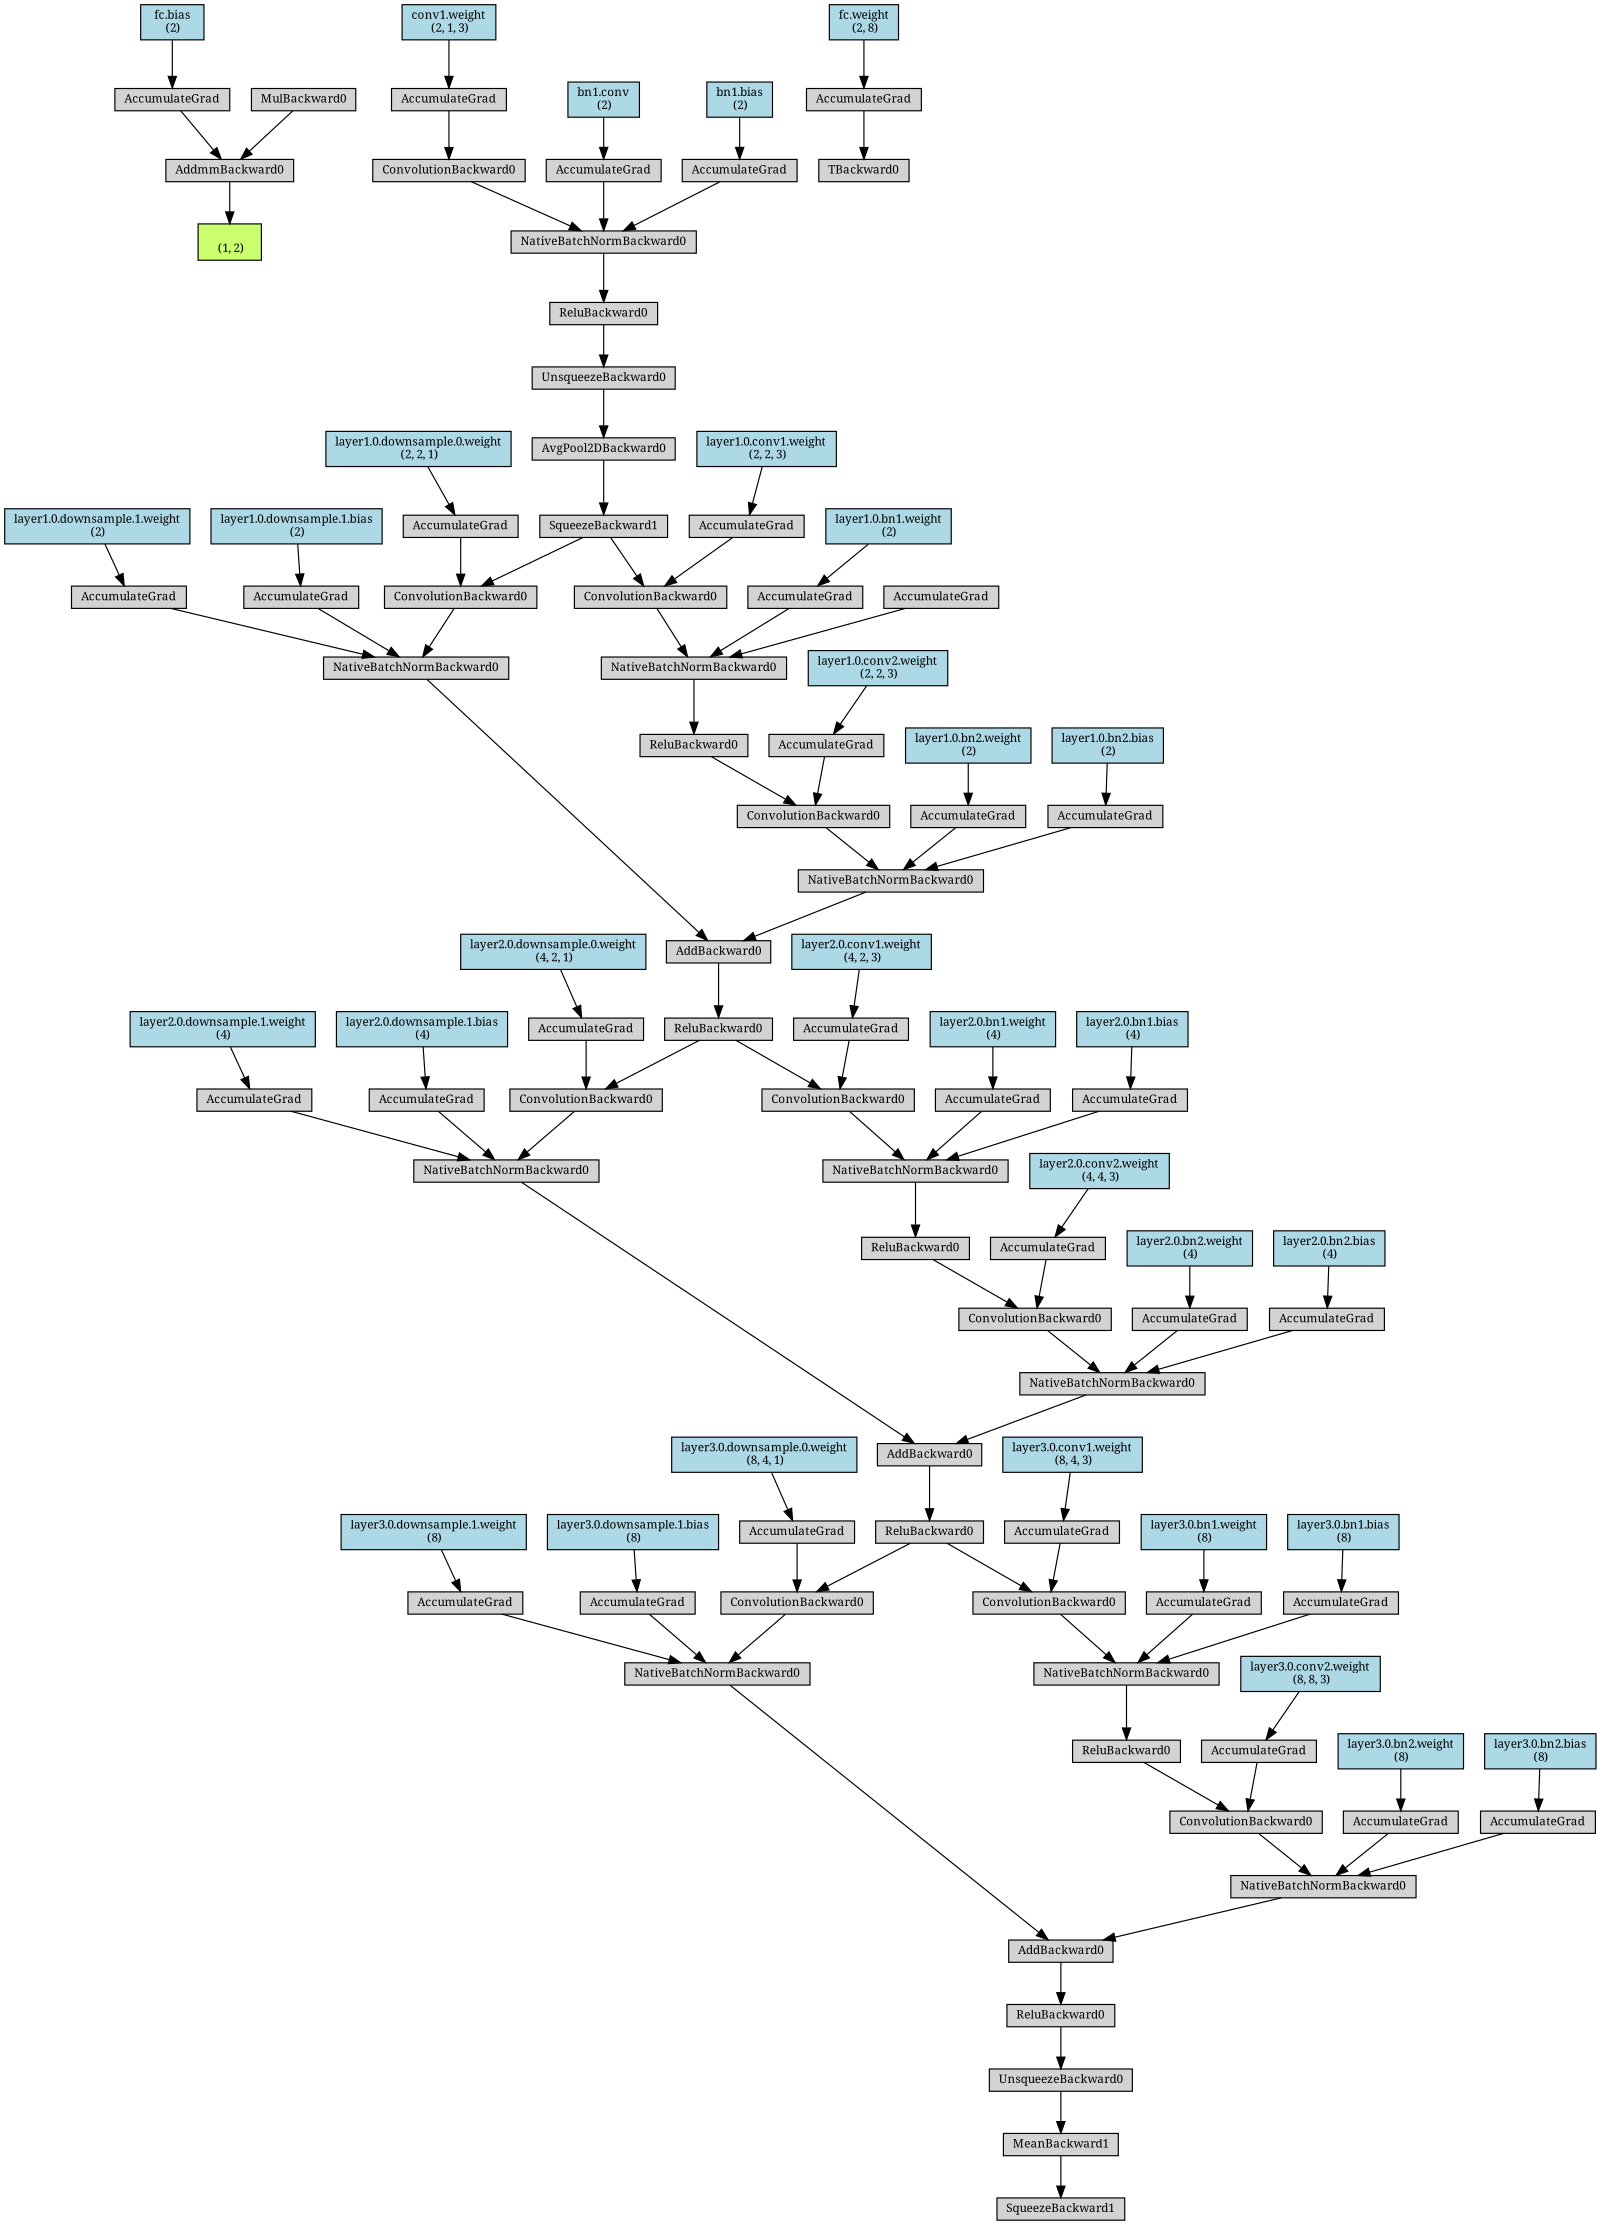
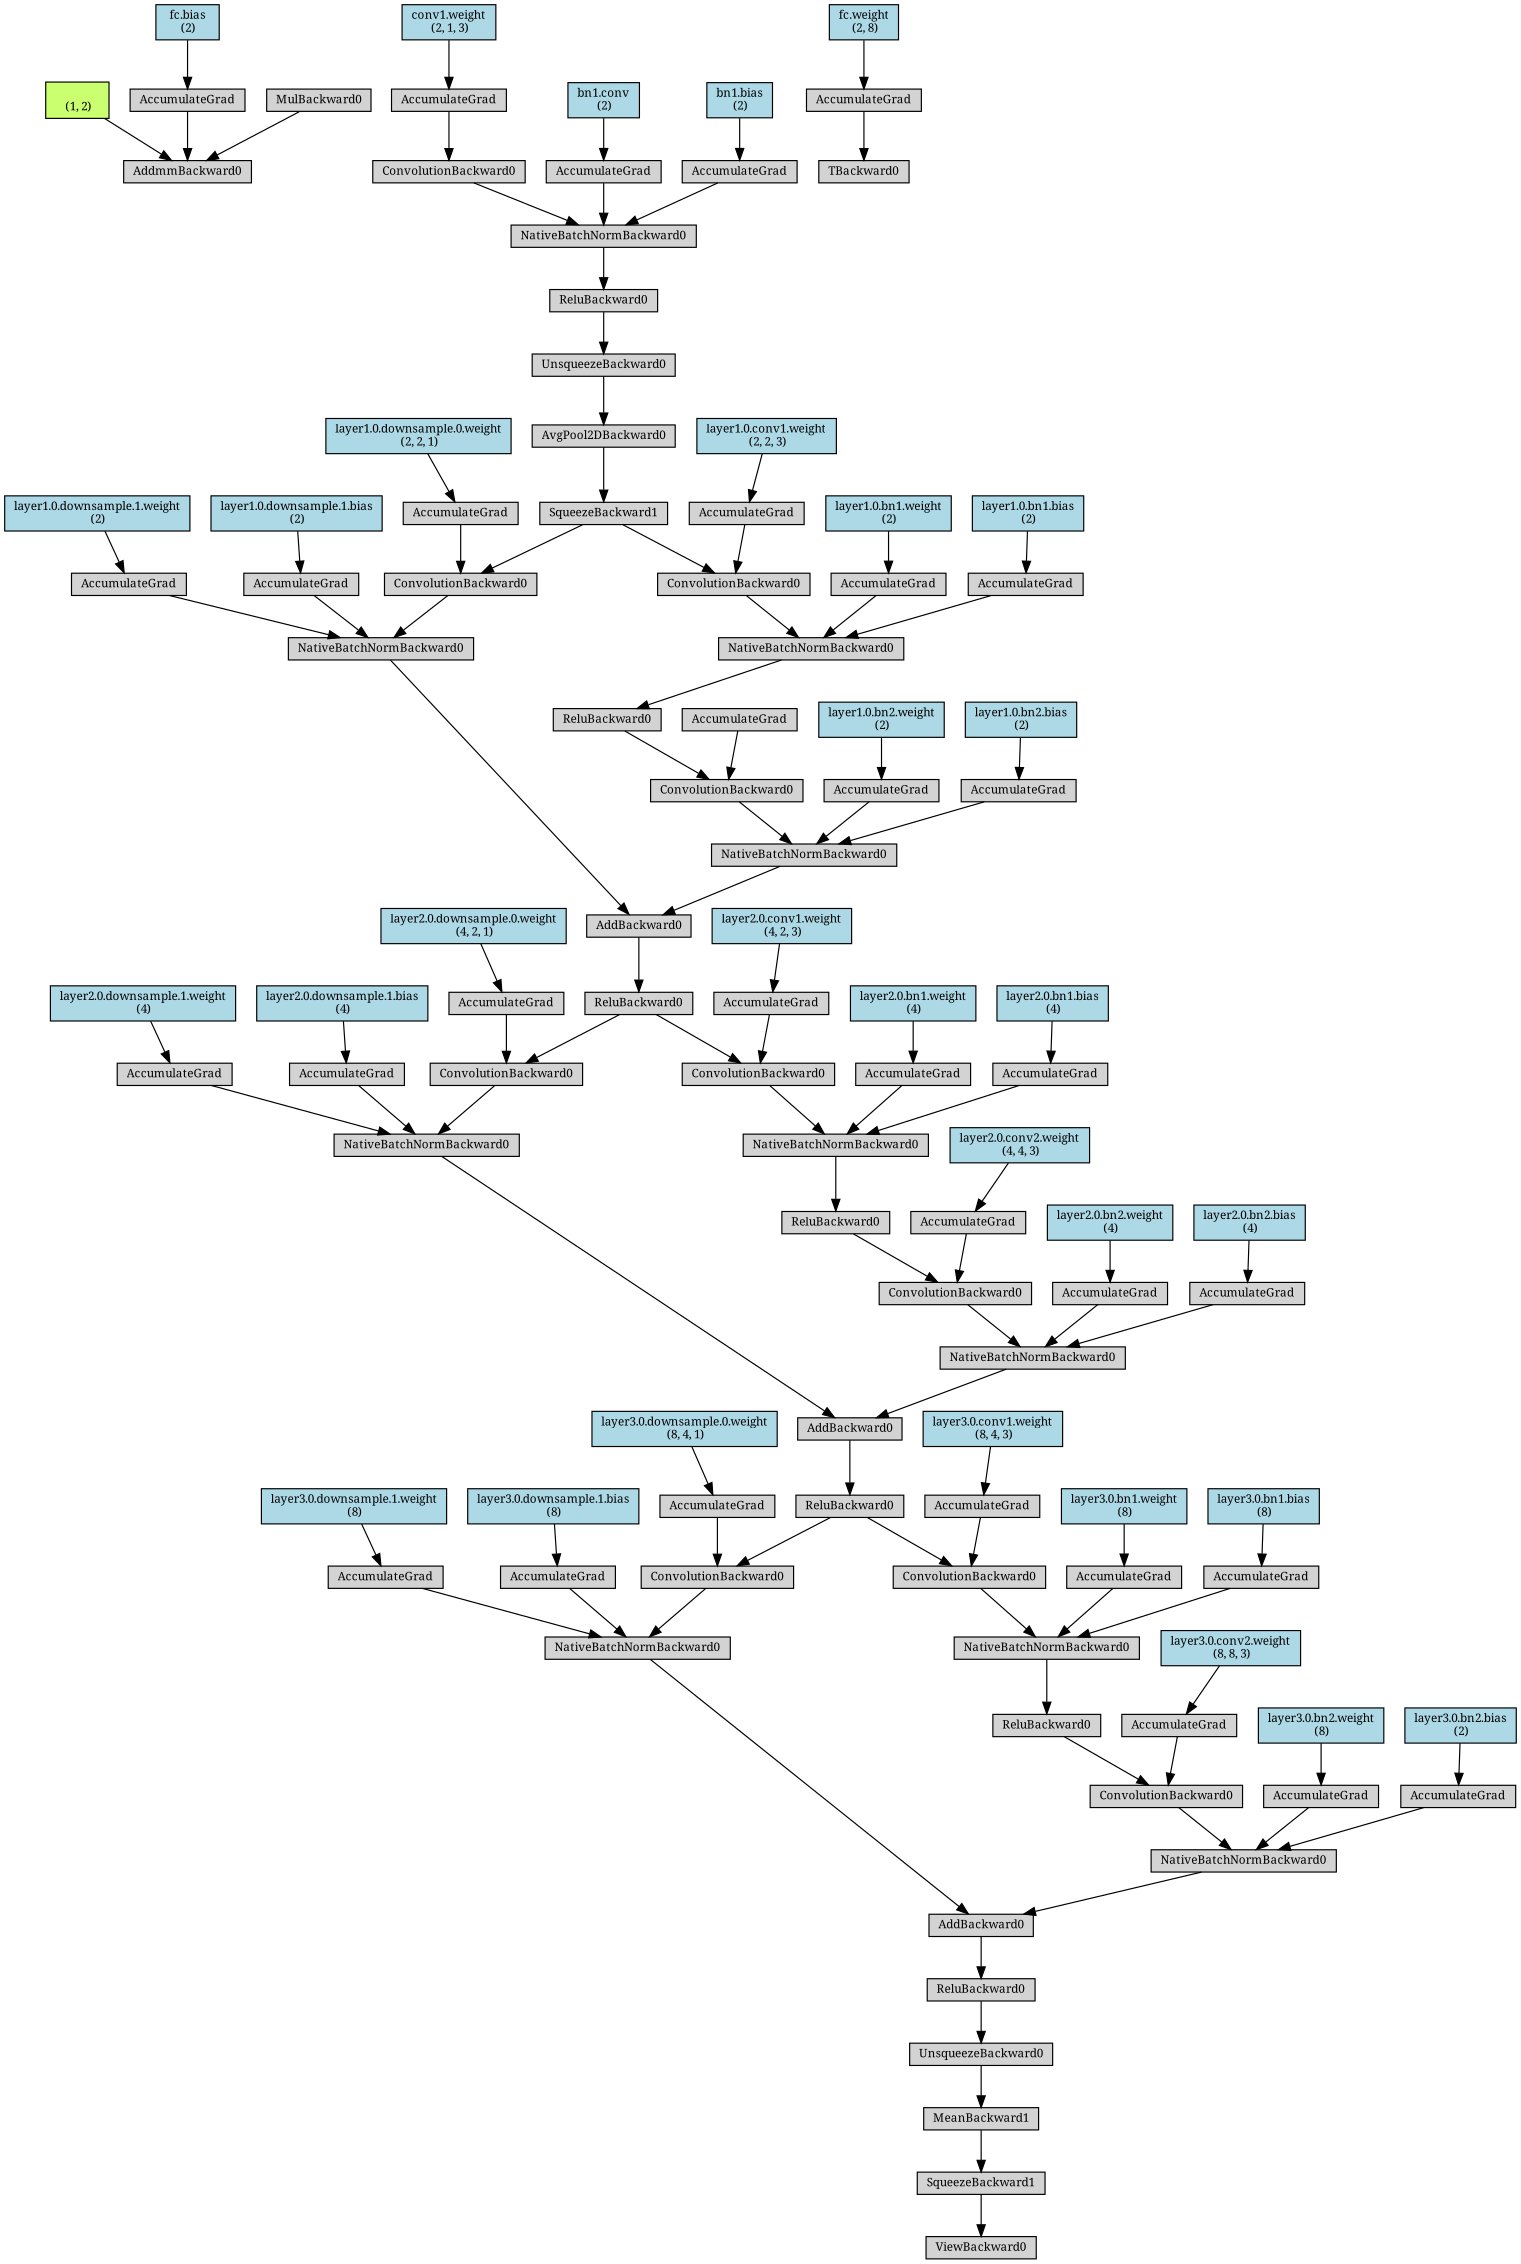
(230, 197) -> (133, 136)
none -> (1028, 513)
(878, 668) -> none
(1540, 1751) -> (1461, 1726)
none -> (981, 2248)
